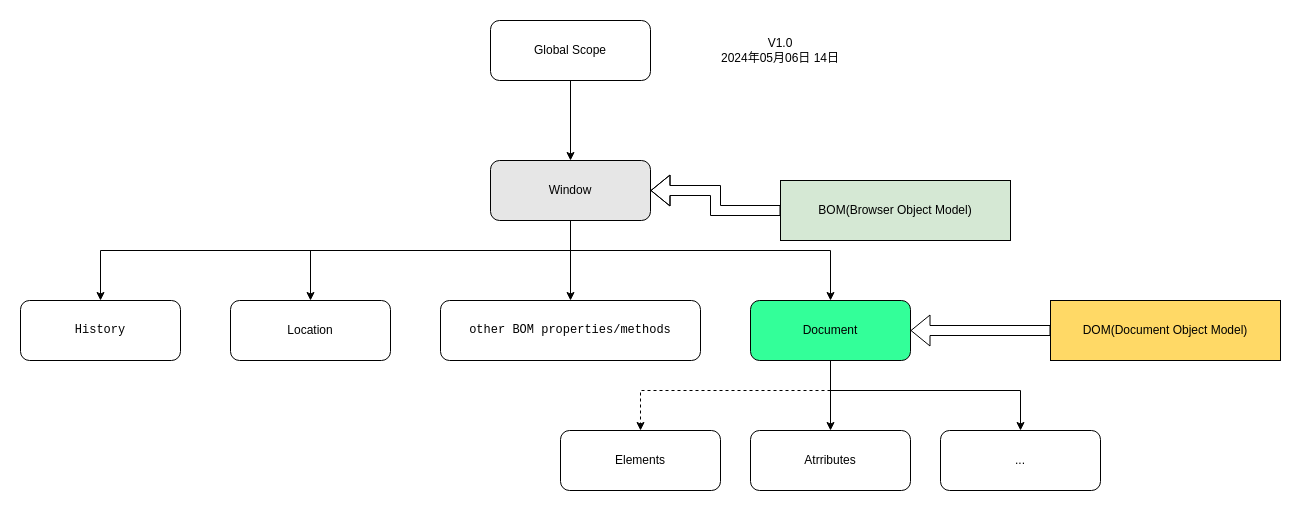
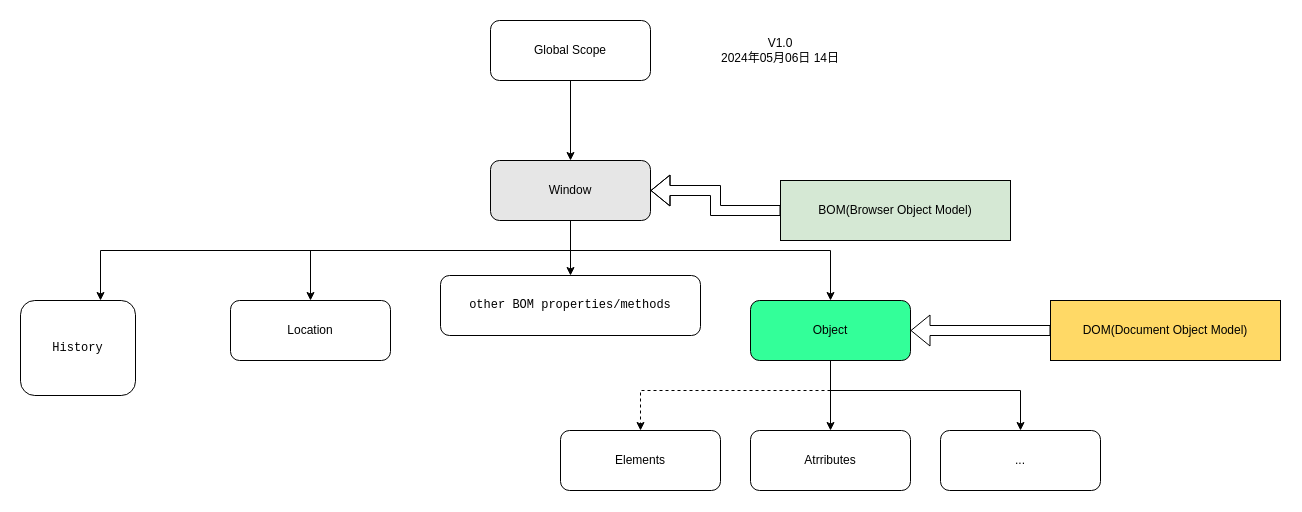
(101, 331) -> (78, 348)
(571, 331) -> (571, 306)
(831, 331) -> (831, 331)
